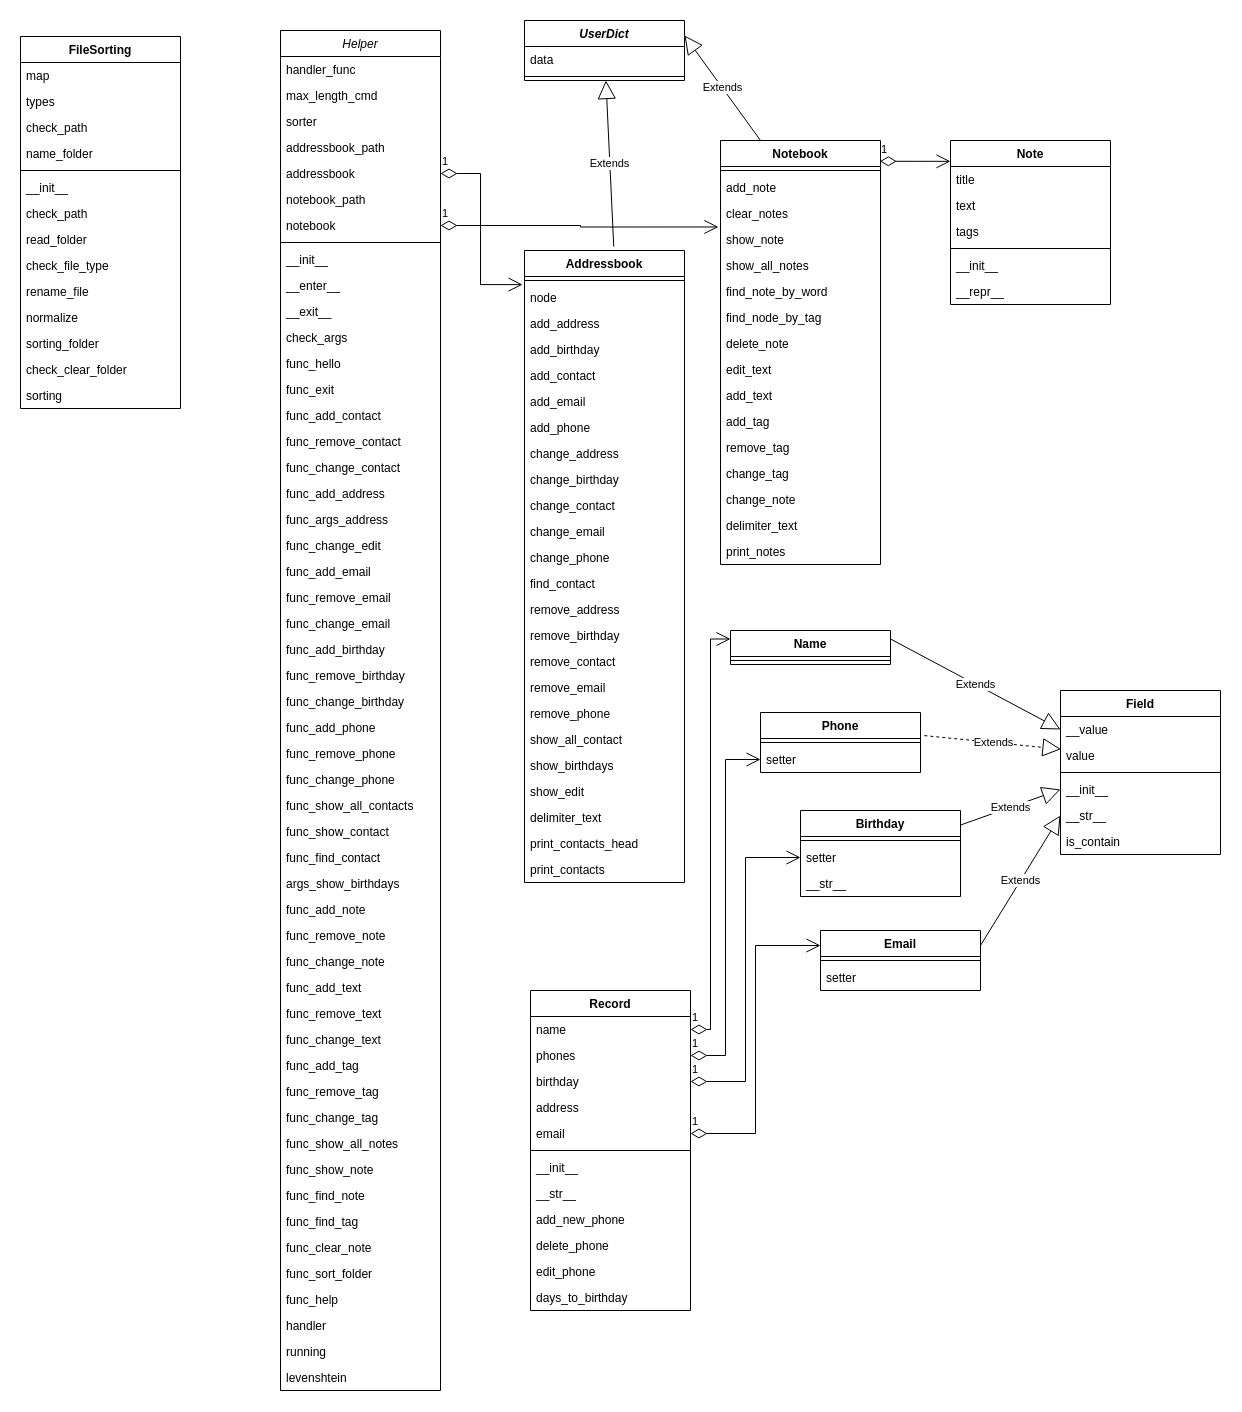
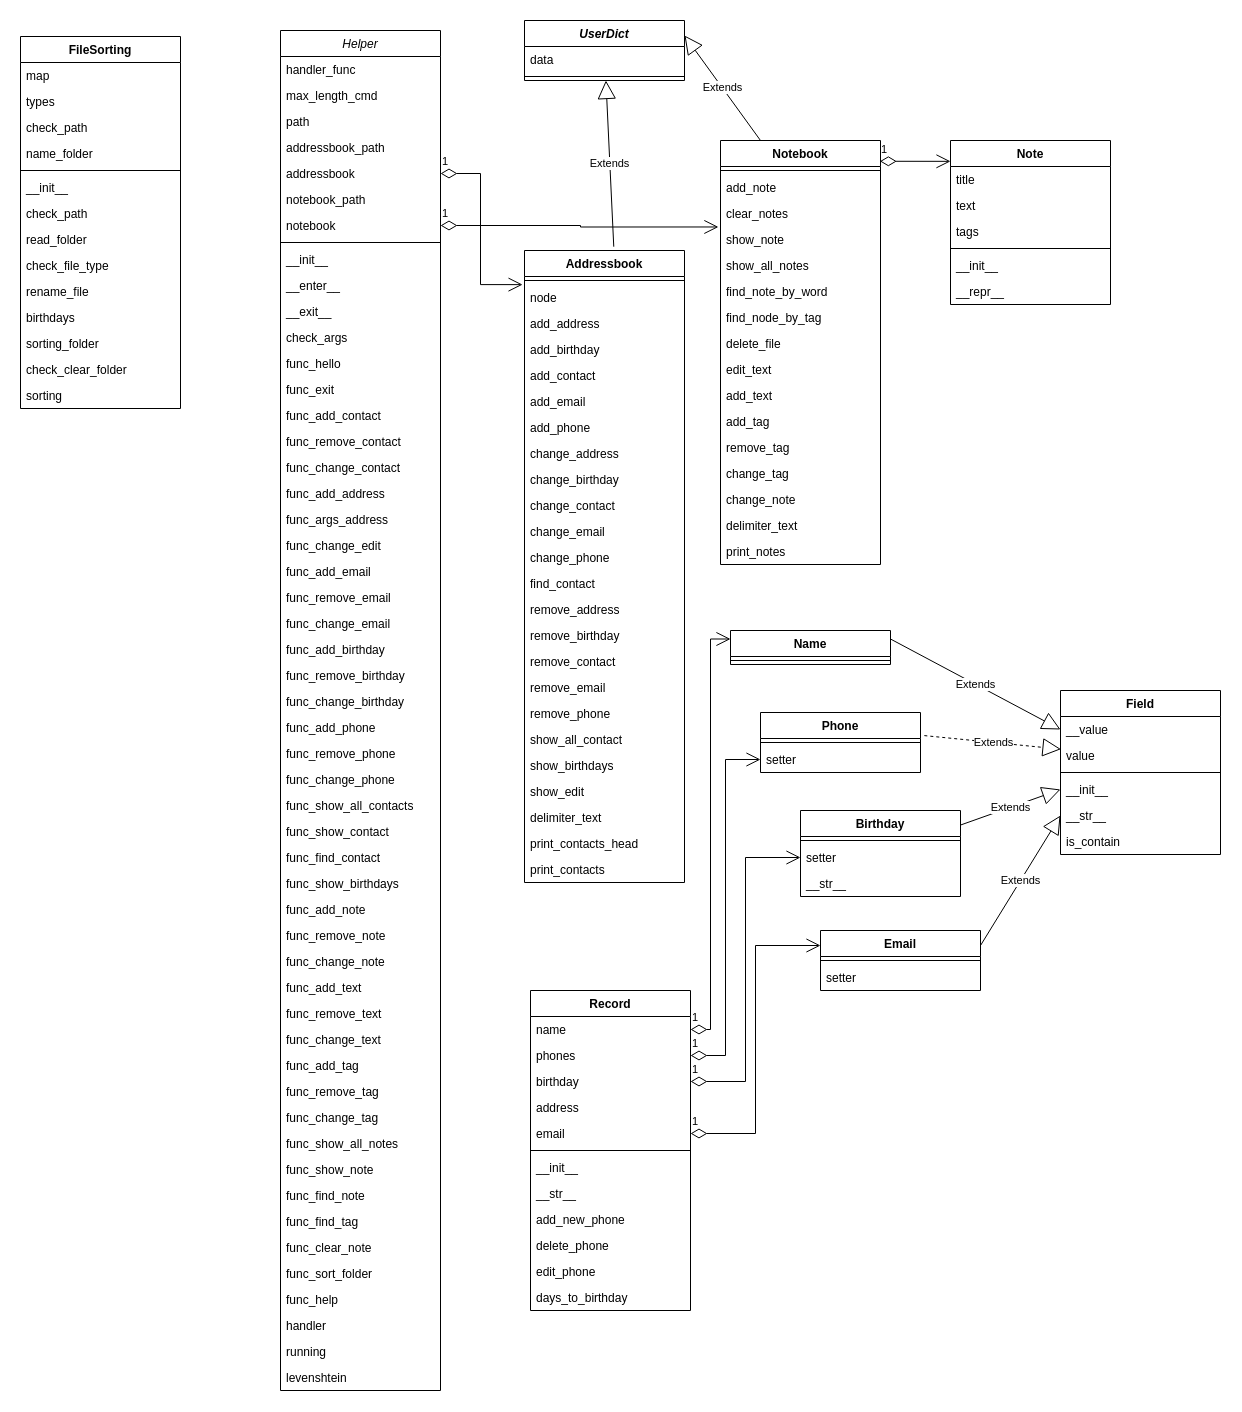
(306, 122) -> (299, 122)
(53, 318) -> (55, 318)
(761, 344) -> (758, 344)
(348, 884) -> (348, 884)
